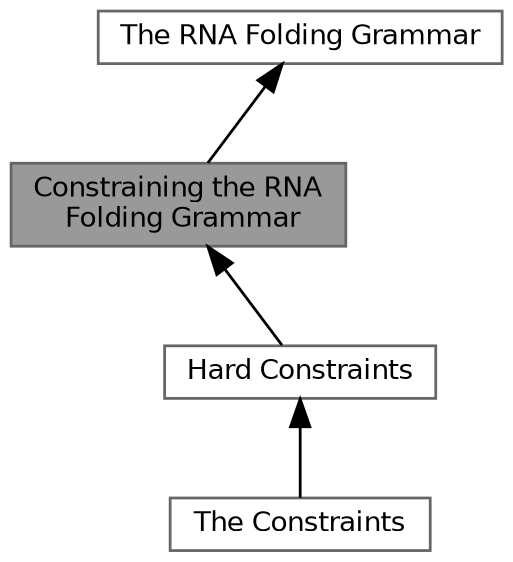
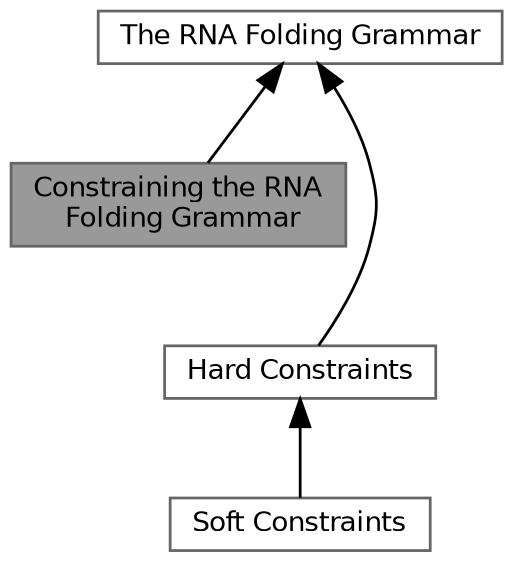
(253, 307) -> (375, 219)
(300, 524) -> (300, 524)
